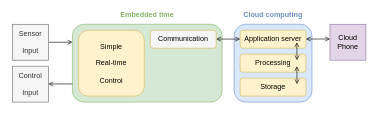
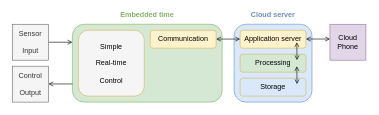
(273, 15) -> (273, 15)
(183, 39) -> (183, 39)
(111, 63) -> (111, 63)
(273, 63) -> (273, 63)
(30, 84) -> (30, 84)
(273, 87) -> (273, 87)
